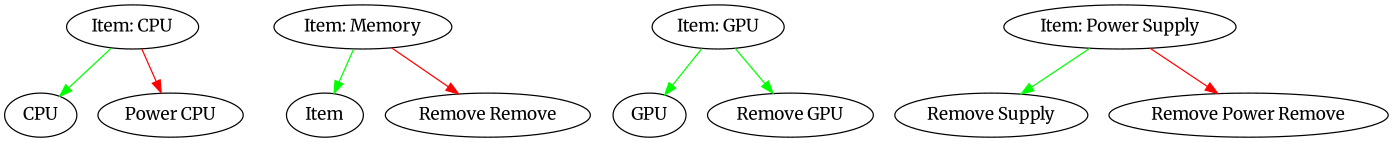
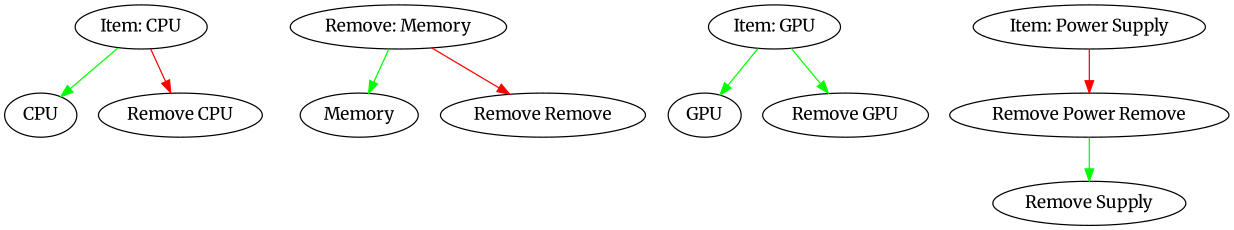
(363, 27) -> (398, 27)
(1061, 68) -> (1089, 153)
(171, 115) -> (180, 115)
(325, 115) -> (359, 115)
